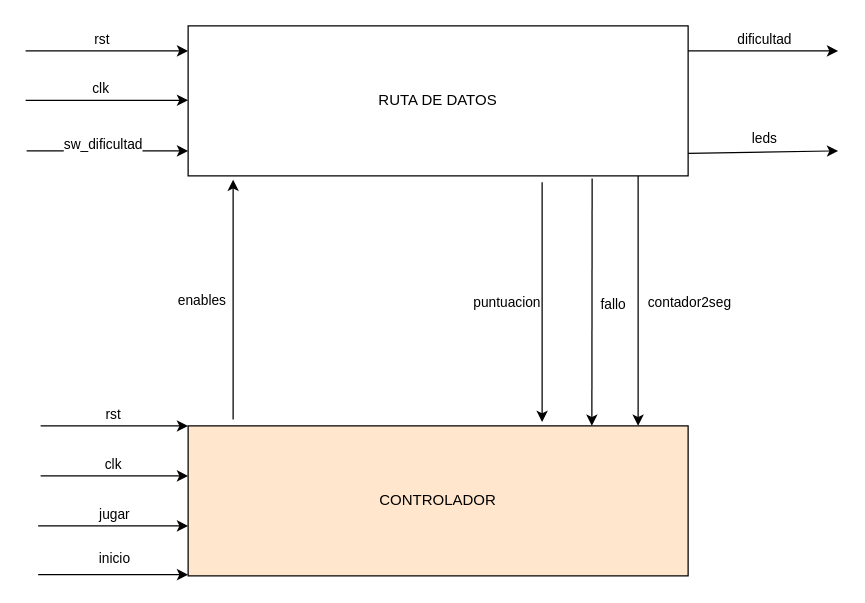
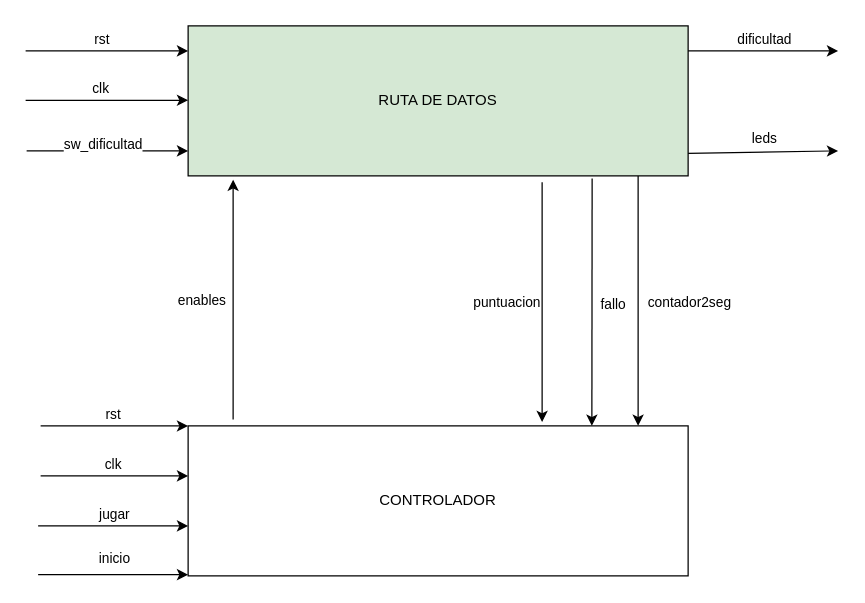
(438, 101) -> (438, 101)
(438, 501) -> (438, 501)
